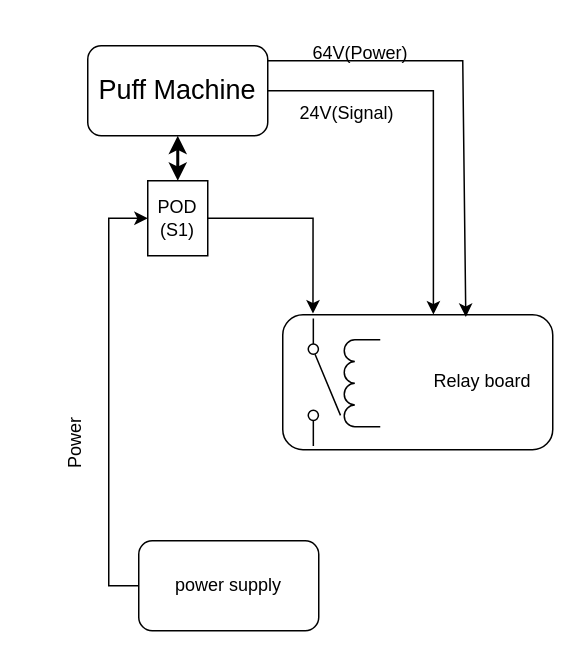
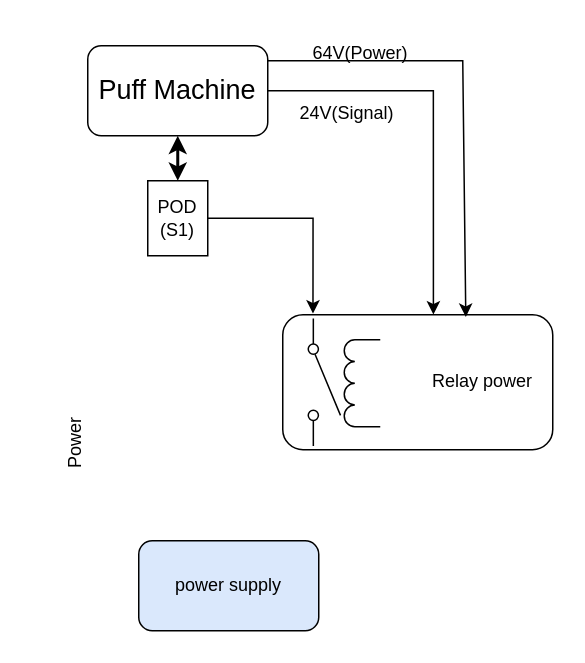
(418, 382) -> (418, 382)
(109, 403) -> none
(229, 586) -> (229, 586)
